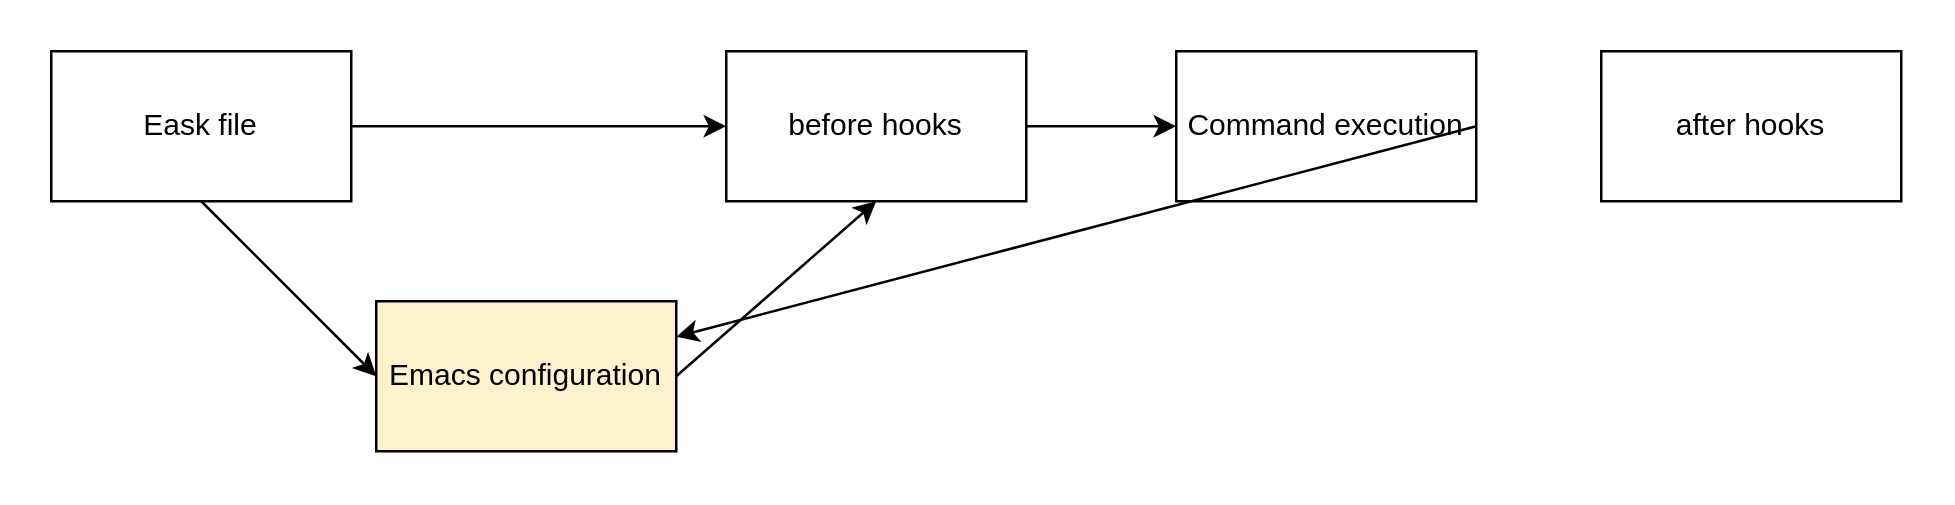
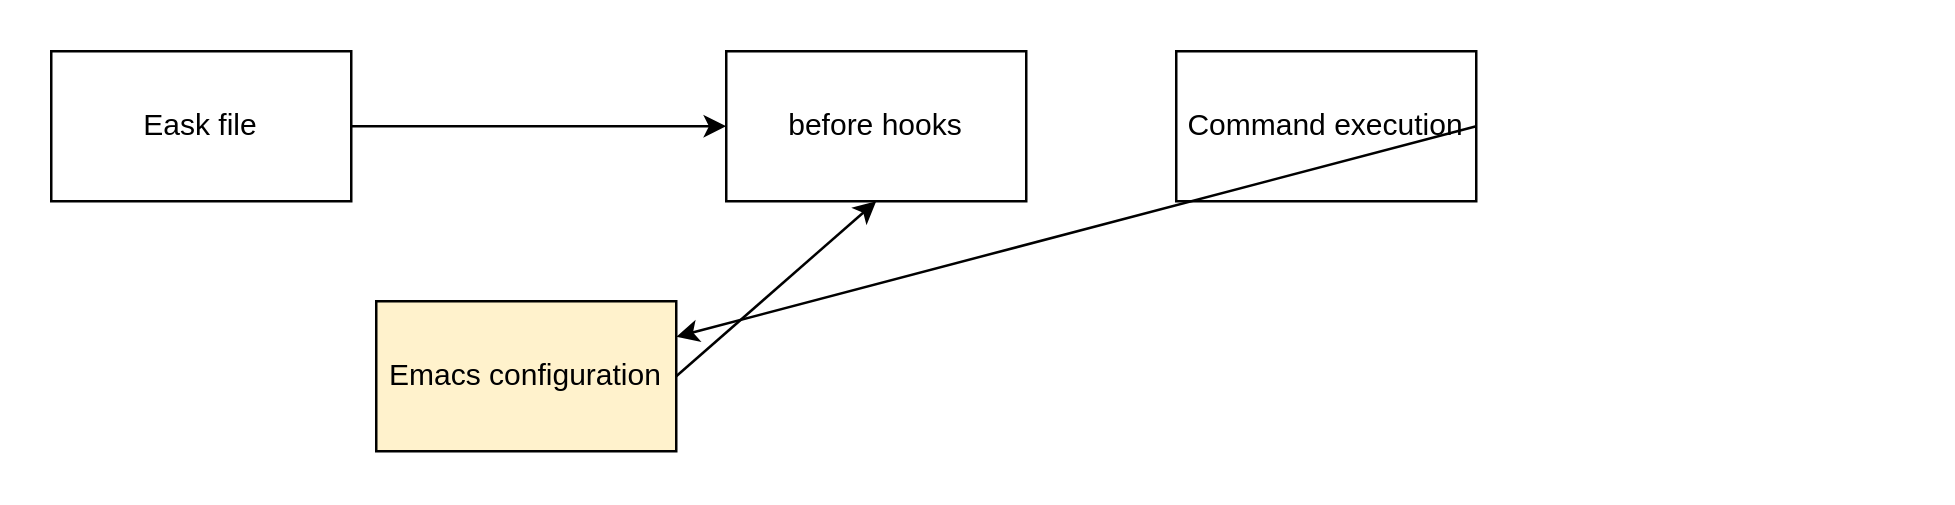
(1093, 126) -> none
(1751, 126) -> none
(283, 283) -> none
